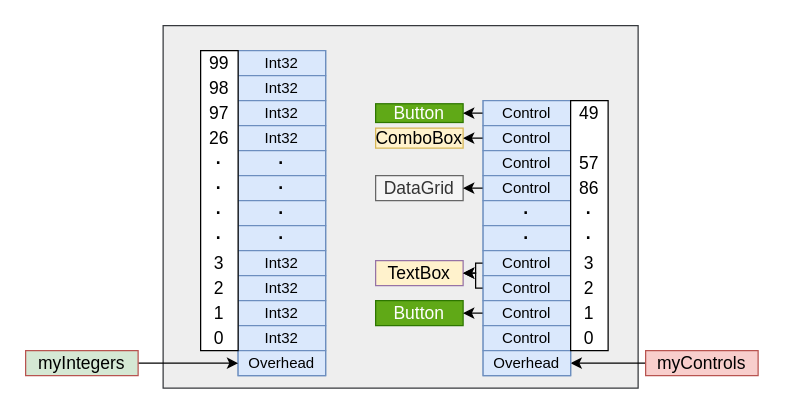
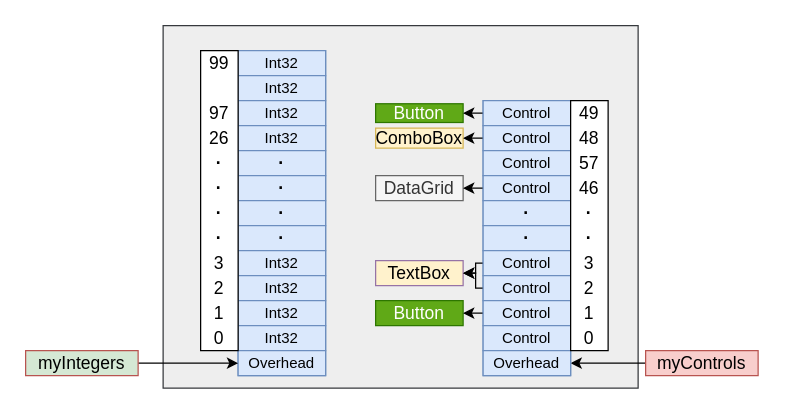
(219, 88) -> none
none -> (589, 138)
(589, 188) -> (589, 188)
